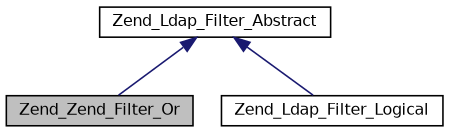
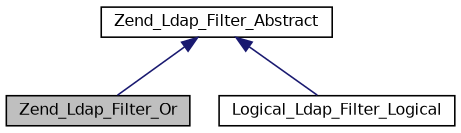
(100, 111) -> (98, 111)
(332, 111) -> (337, 111)
